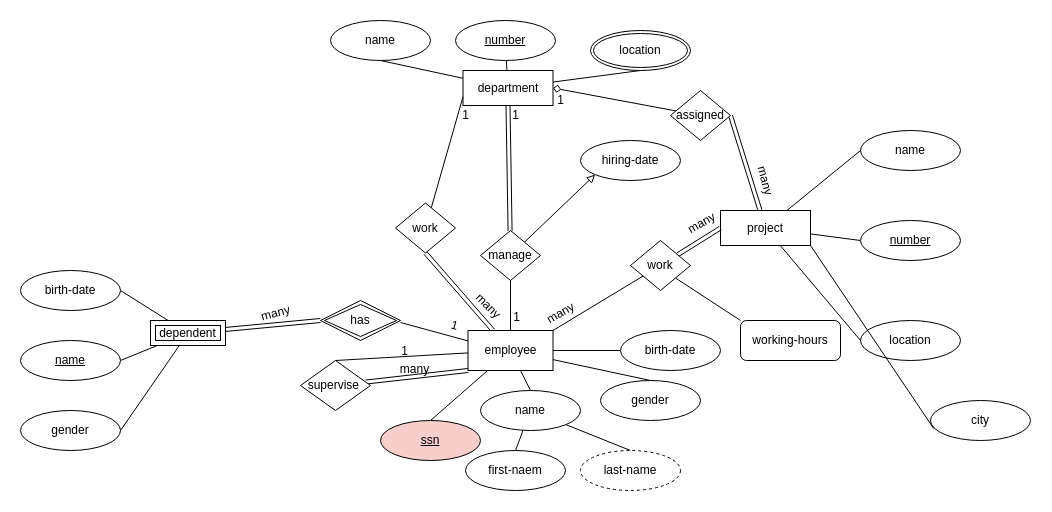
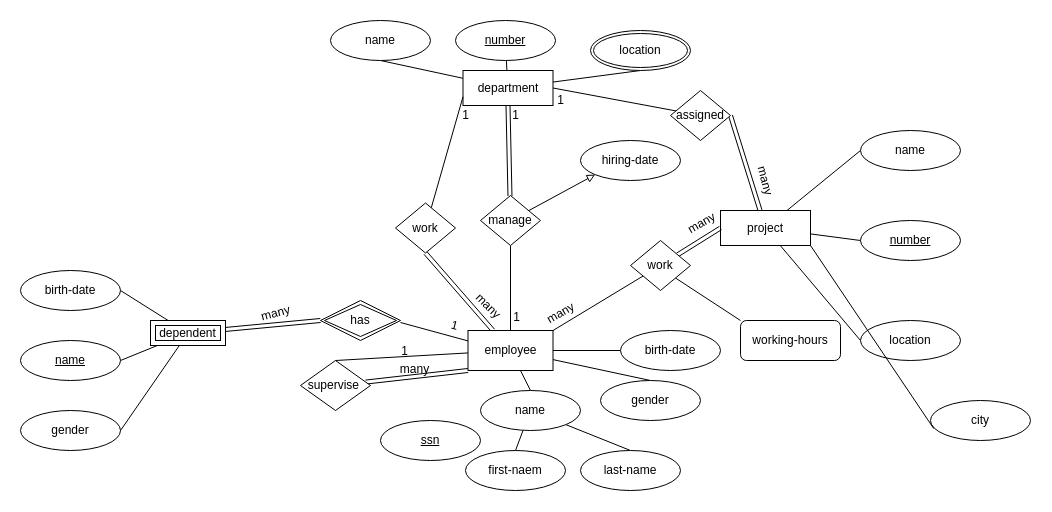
(562, 90) -> (557, 89)
(511, 256) -> (511, 221)
(459, 395) -> none
(431, 441) -> (431, 441)
(631, 471) -> (631, 471)
